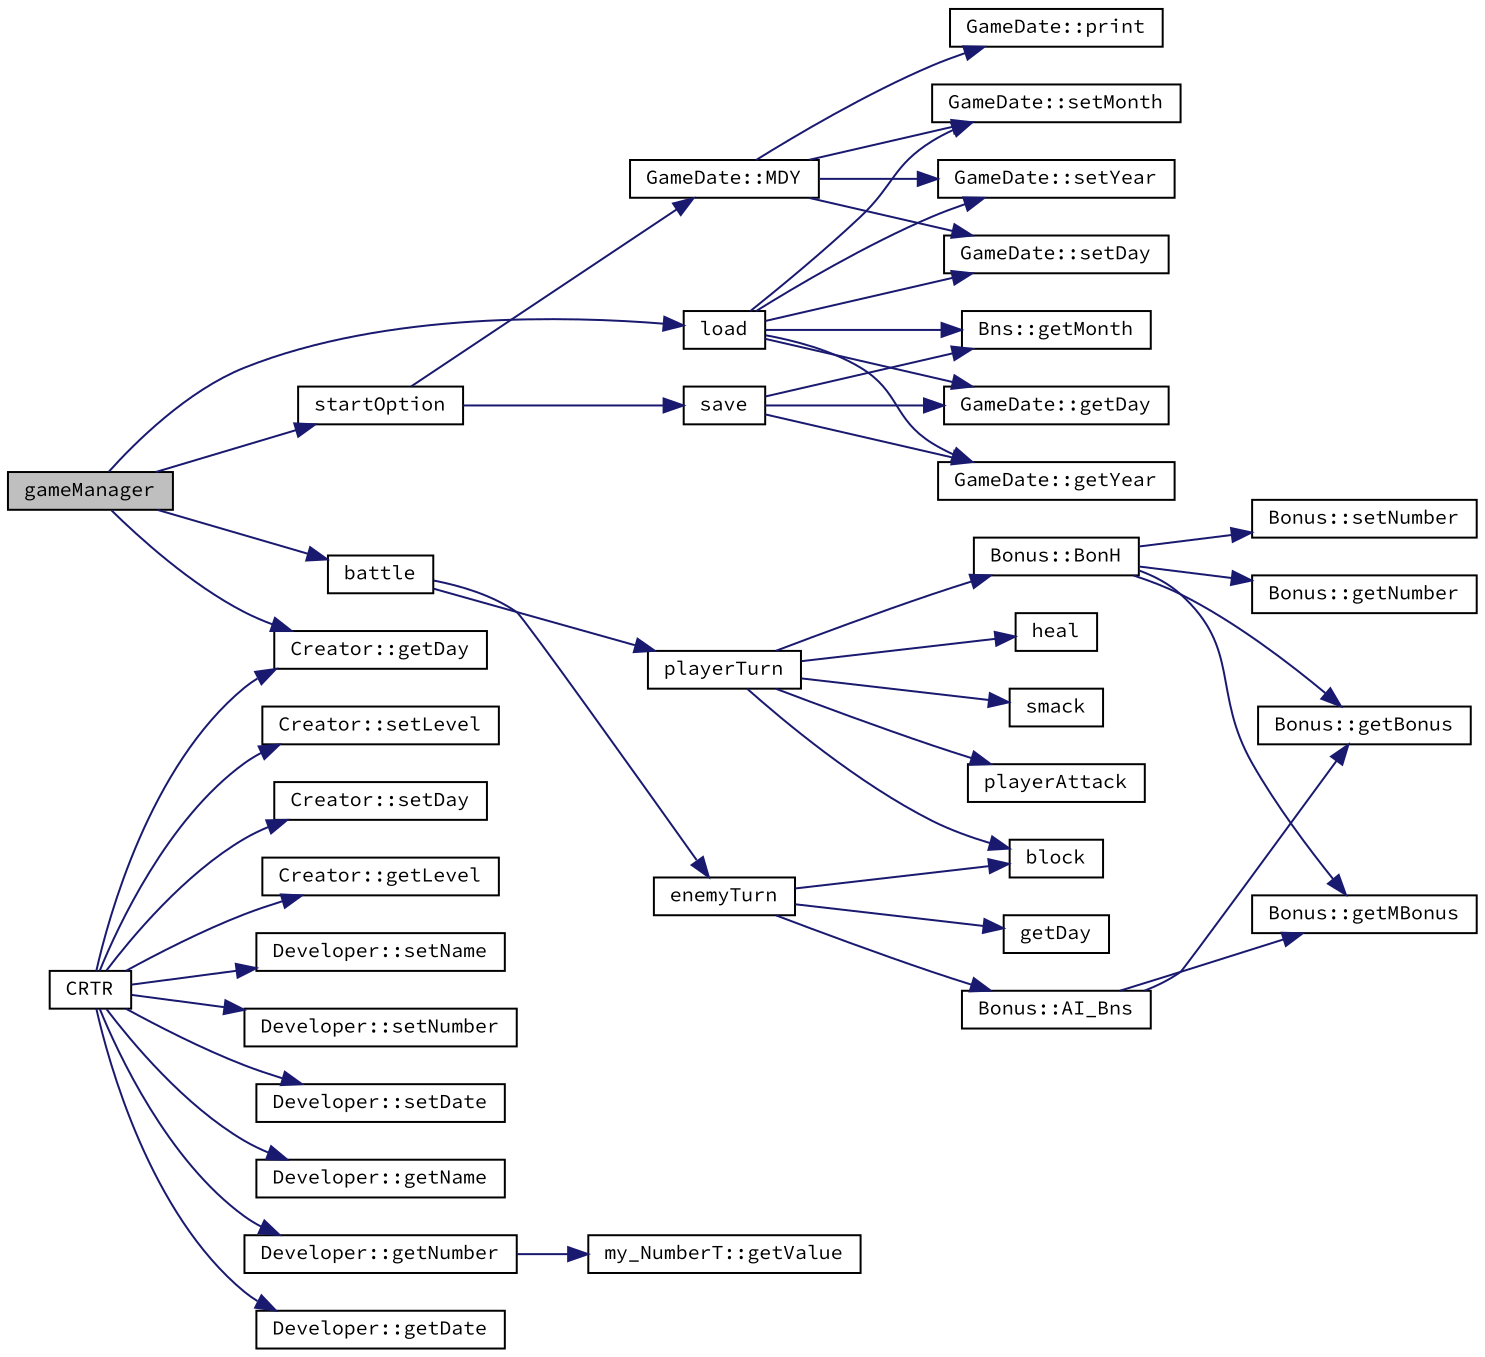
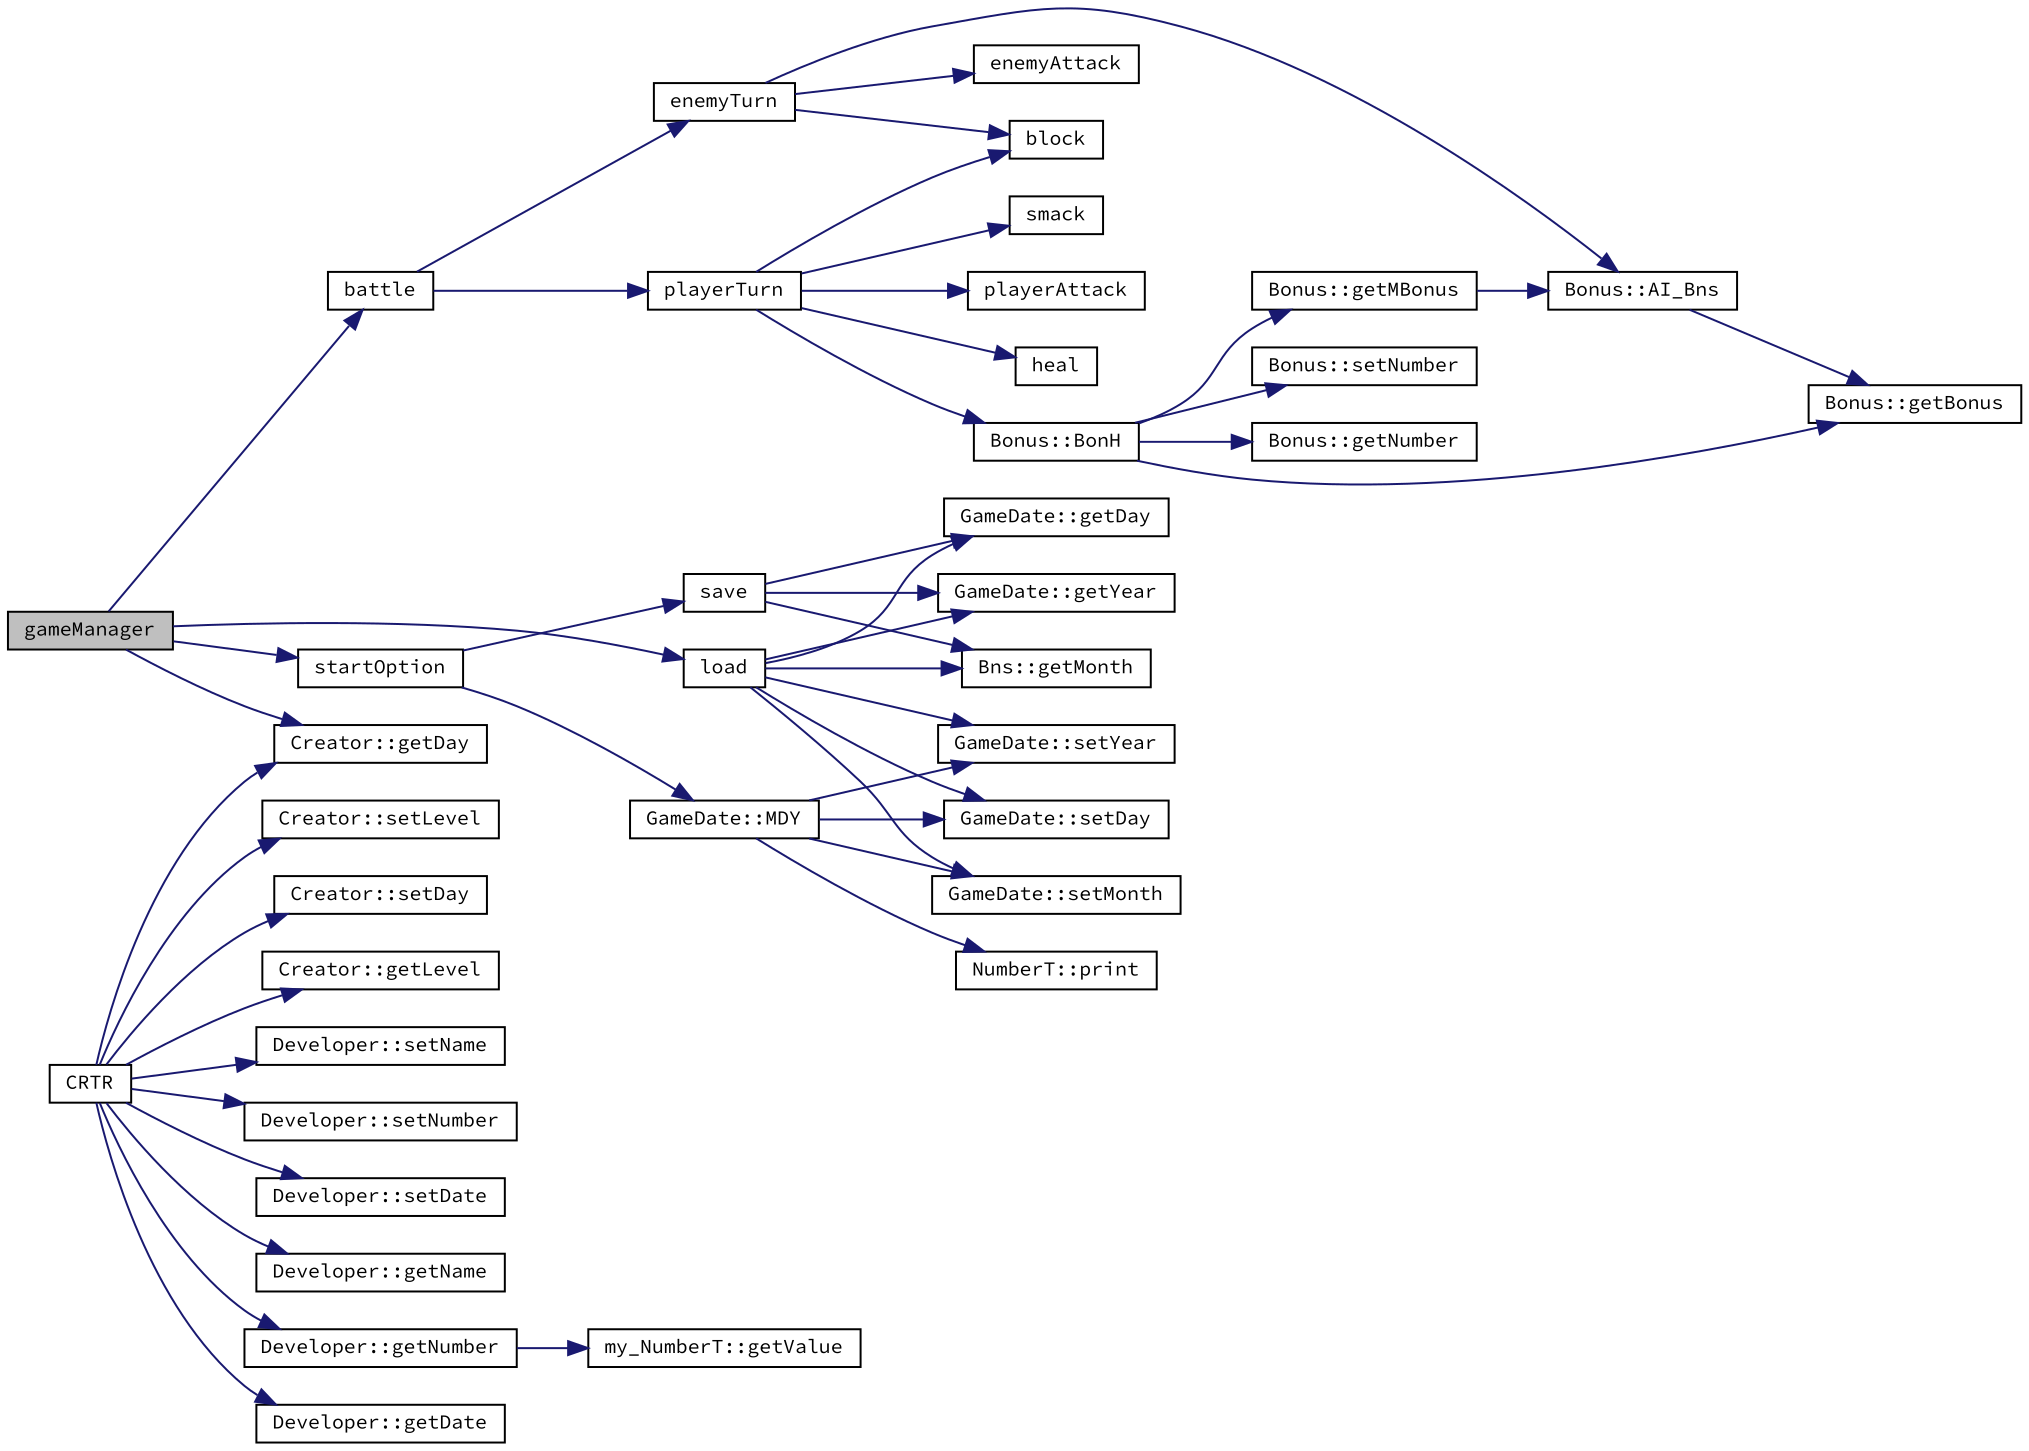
(1056, 28) -> (1056, 970)
(1056, 934) -> (1056, 64)
(1202, 965) -> (1503, 291)
